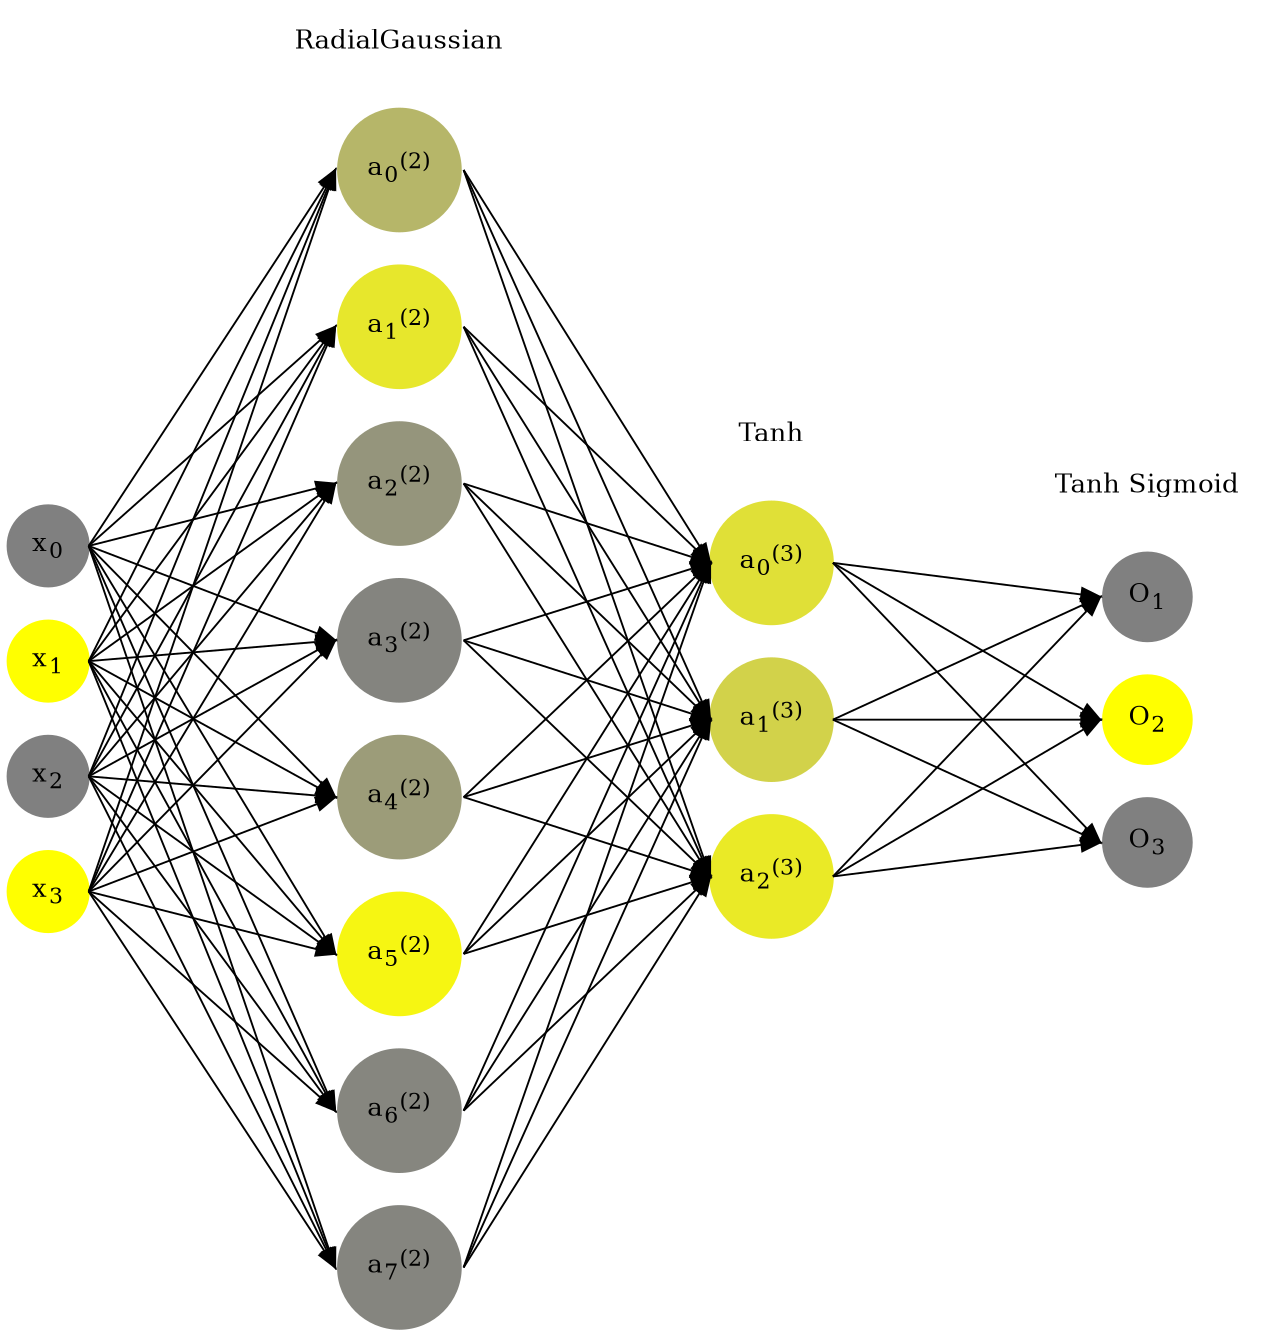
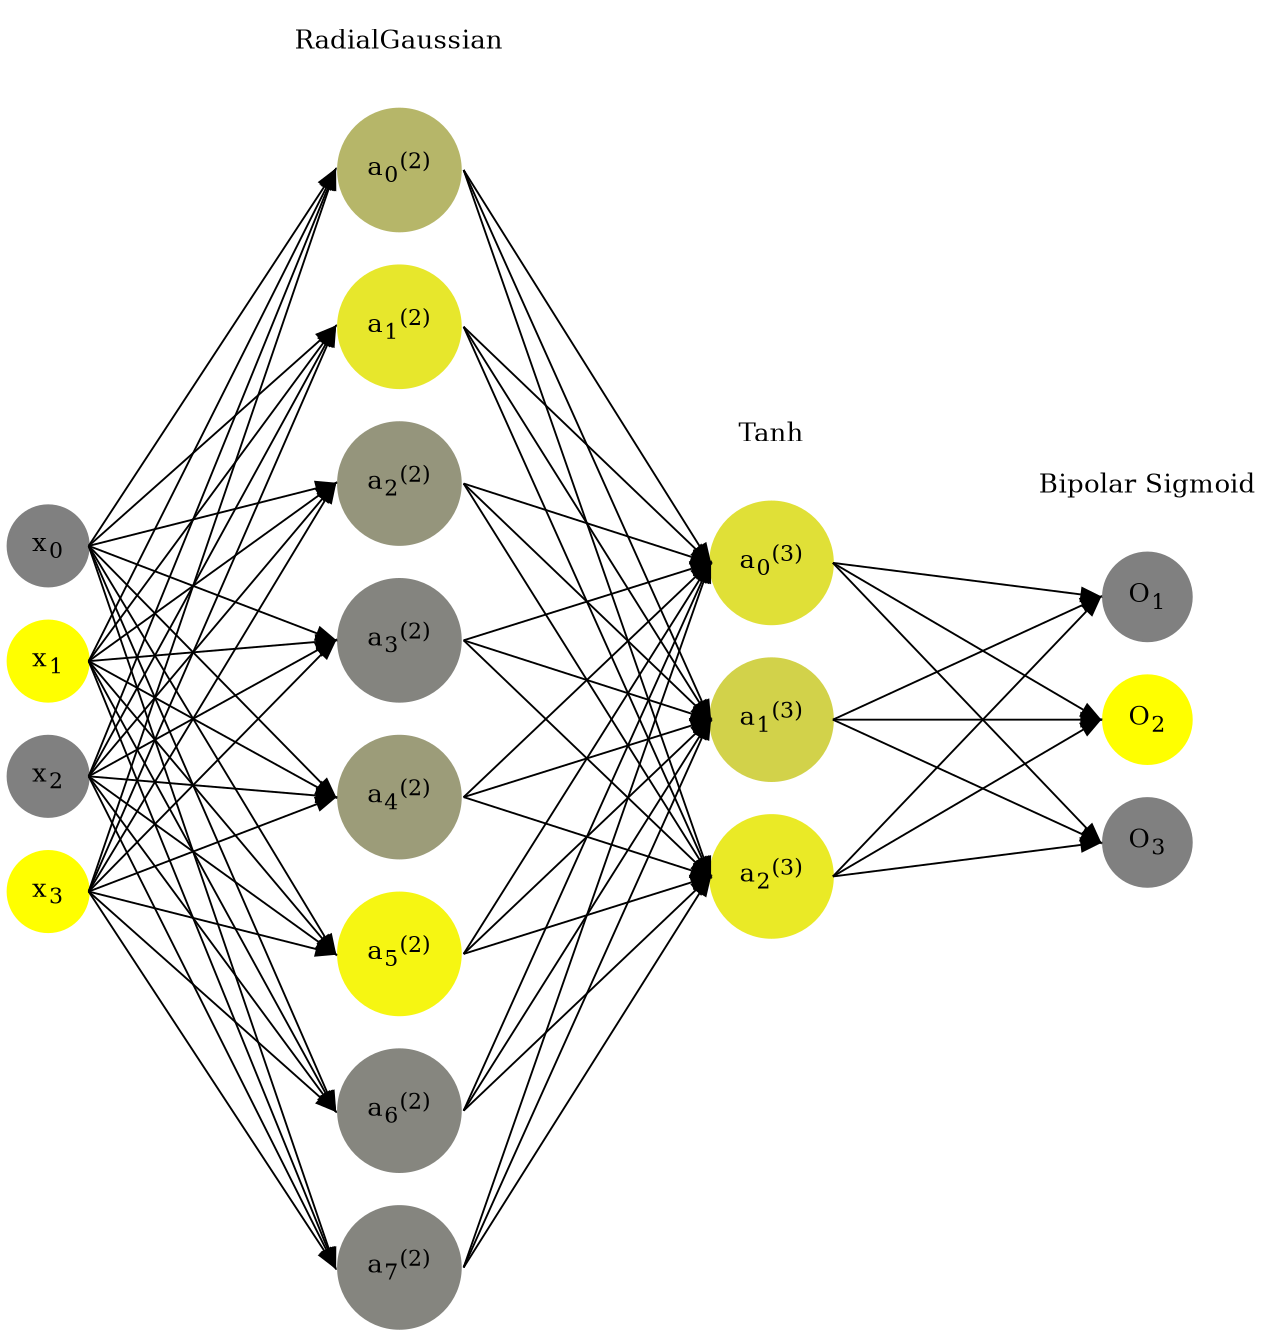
(1147, 485) -> (1147, 485)
